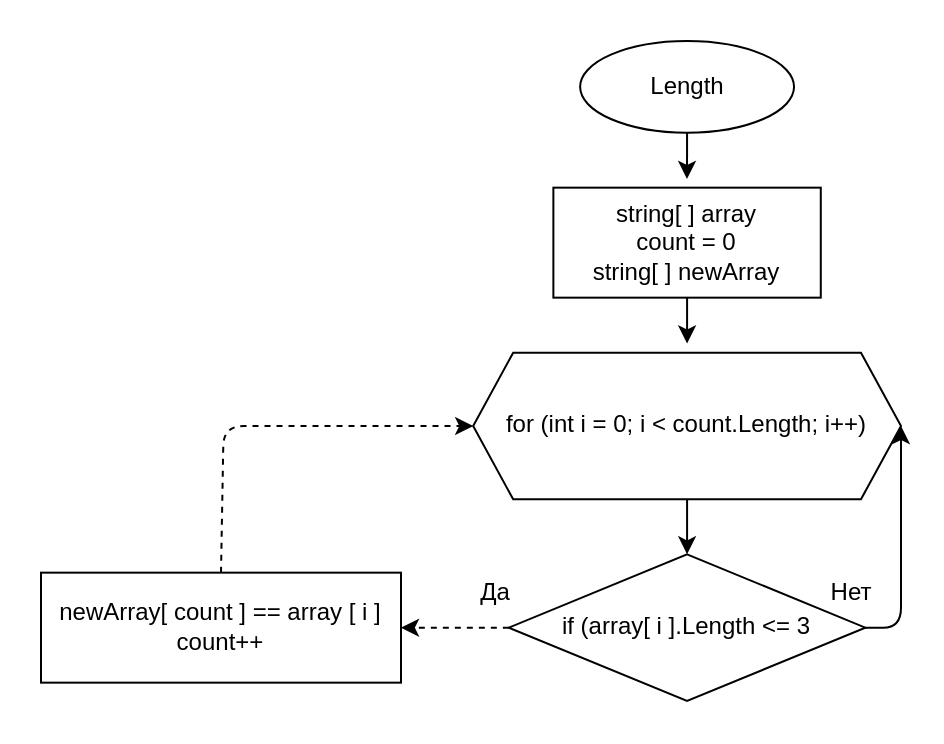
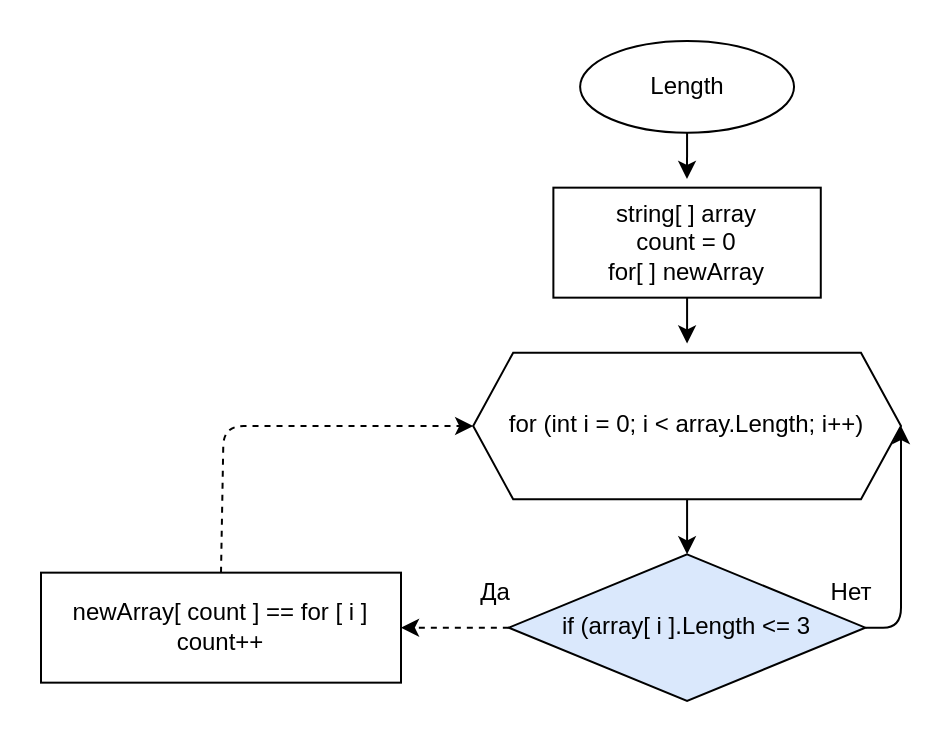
(687, 243) -> (687, 243)
(687, 425) -> (687, 425)
(221, 627) -> (221, 627)
(687, 628) -> (687, 628)
